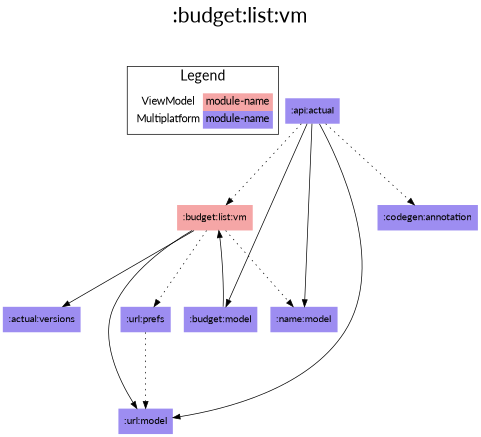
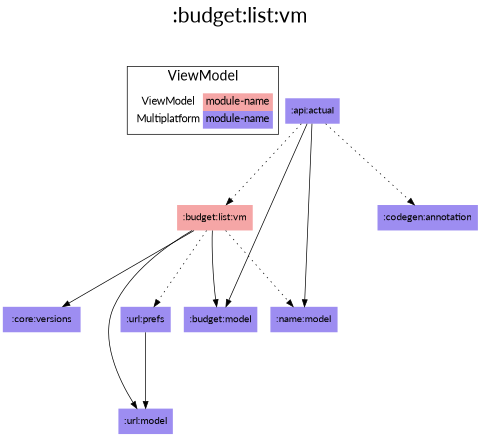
(203, 77) -> (203, 77)
(223, 272) -> (213, 265)
(350, 319) -> none
(42, 320) -> (42, 320)
(146, 367) -> (146, 367)
